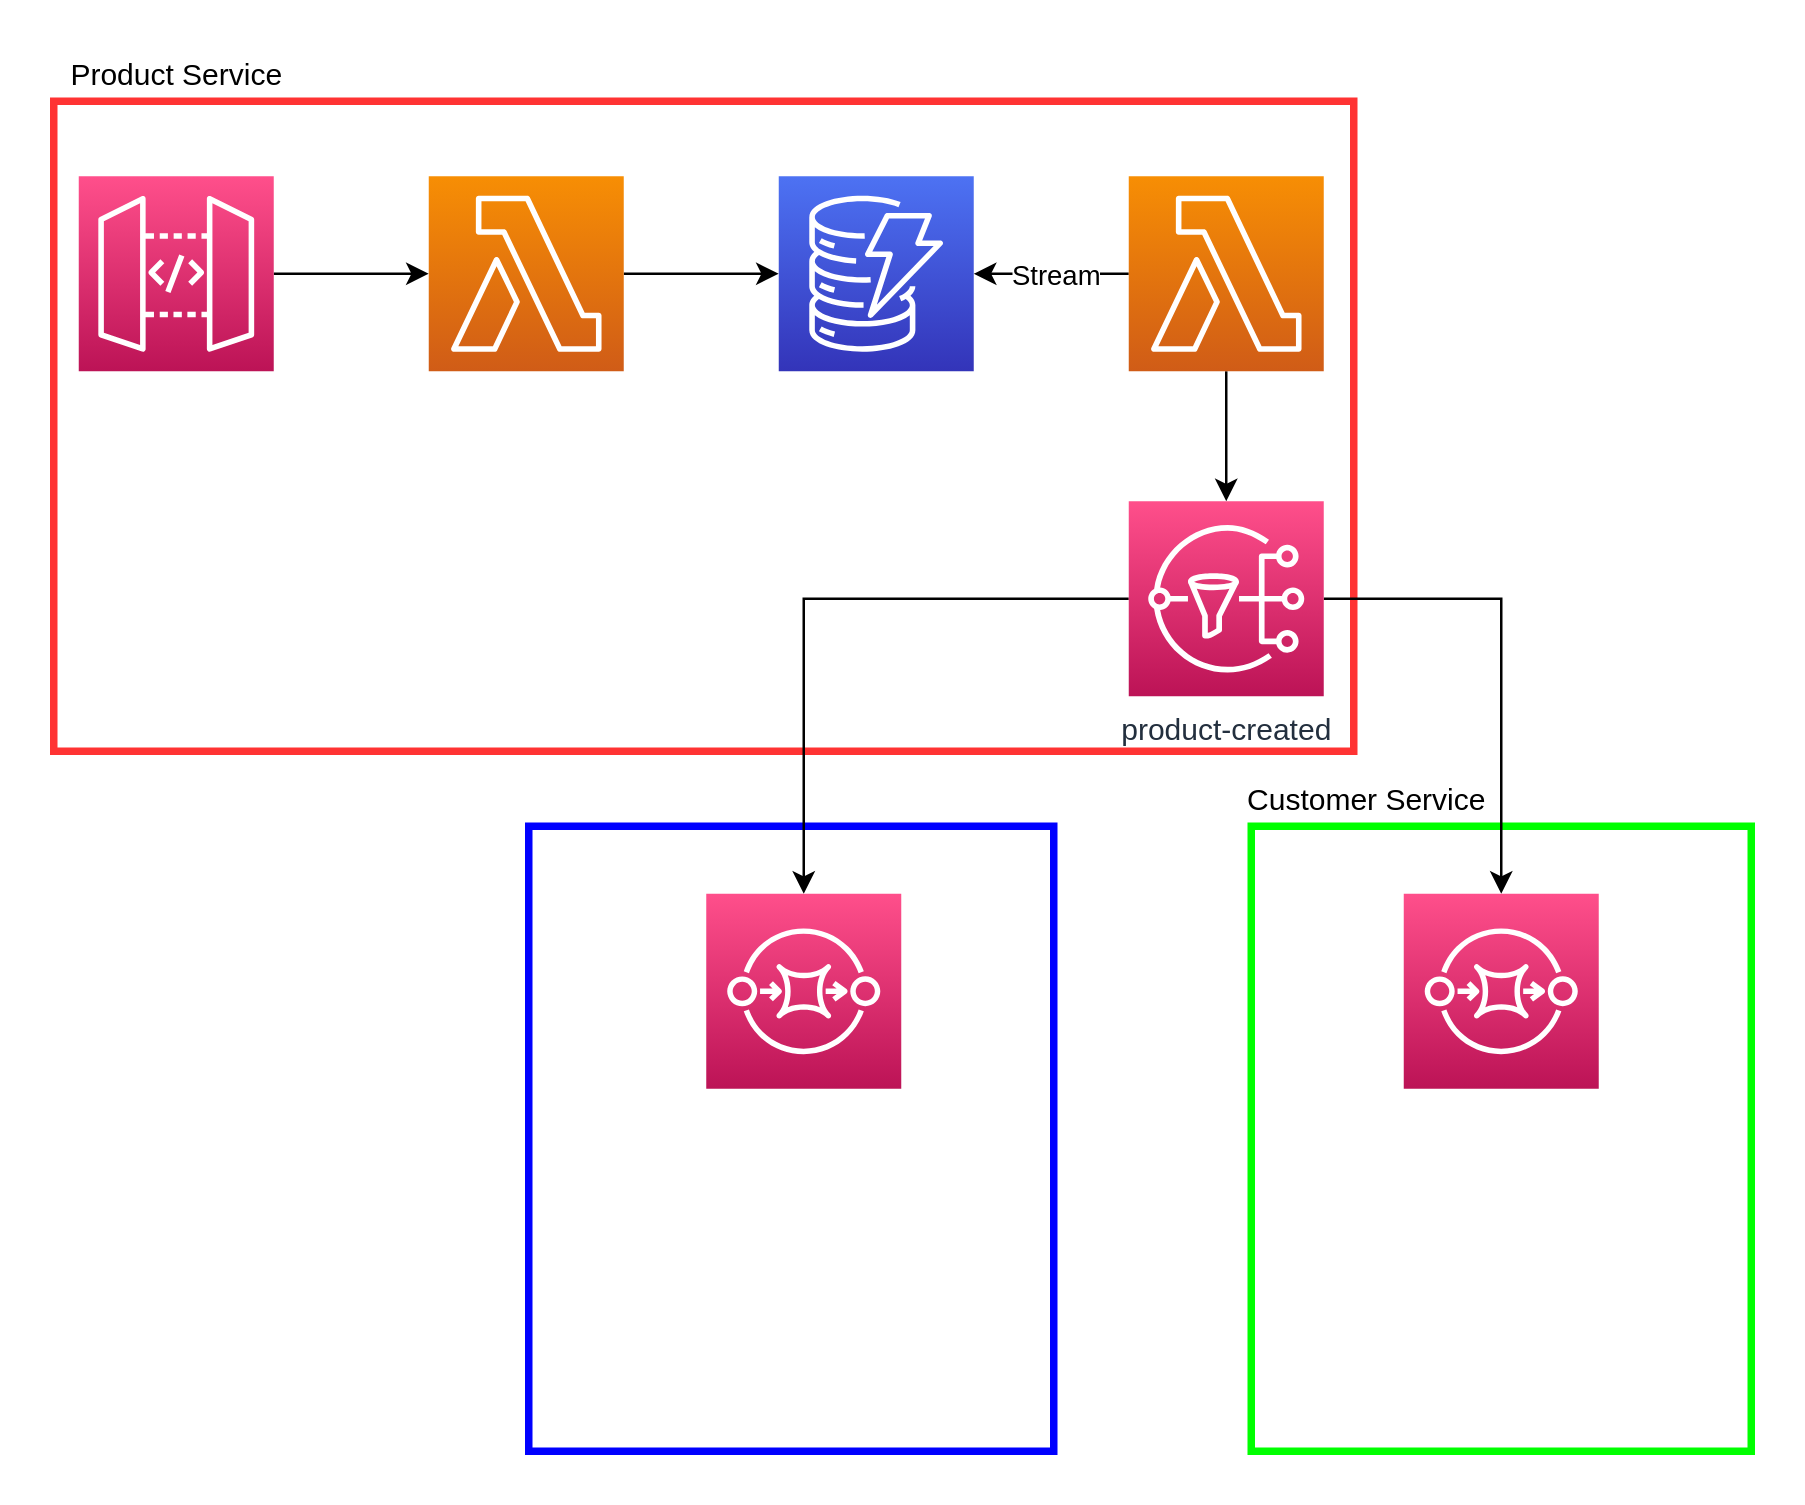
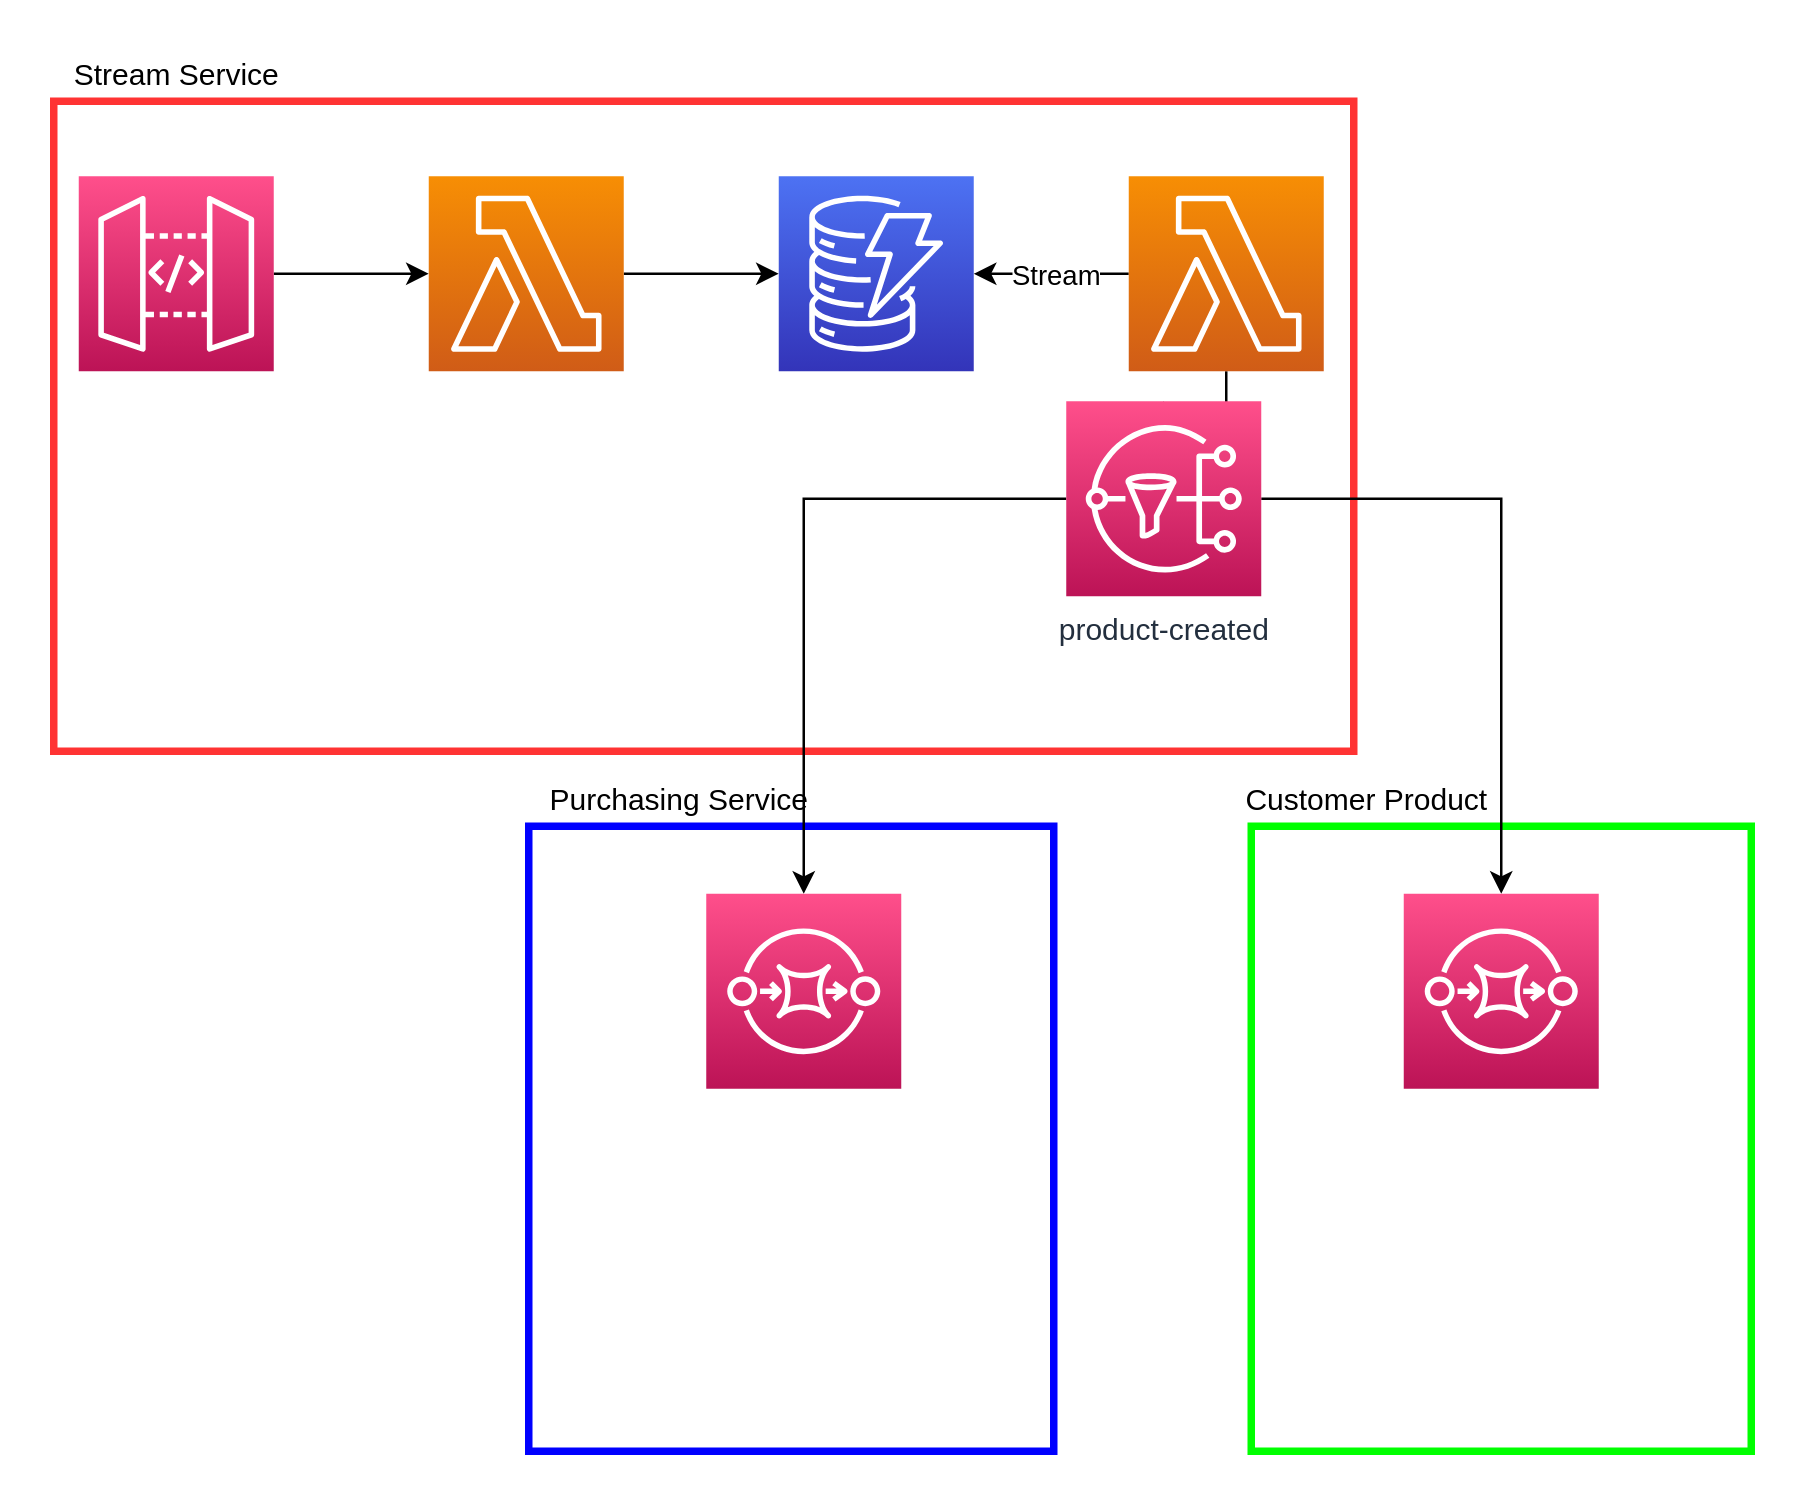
(178, 76) -> (178, 76)
(1226, 599) -> (1164, 499)
none -> (679, 801)
(1368, 801) -> (1368, 801)
